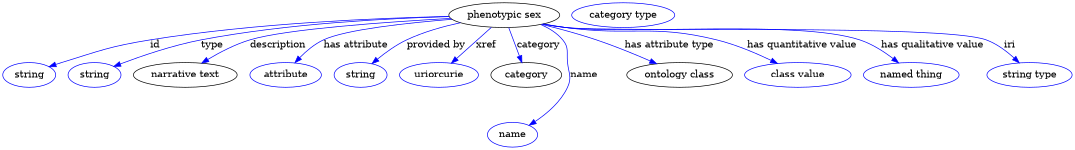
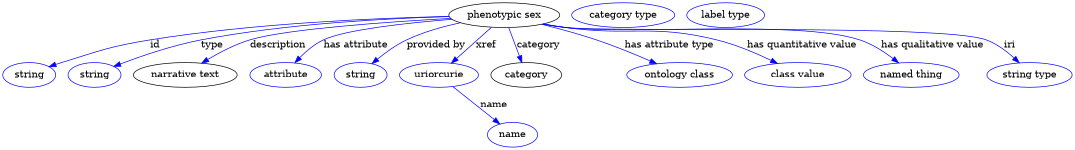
none -> (726, 15)
(569, 73) -> (474, 103)
(680, 75) -> (680, 75)
